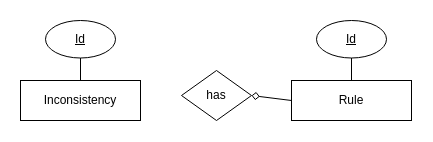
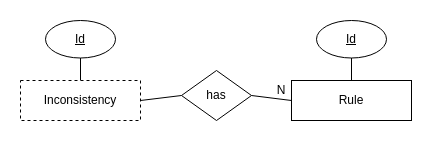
none -> (282, 91)
(260, 97) -> (257, 96)
none -> (162, 98)
(81, 101) -> (81, 101)
